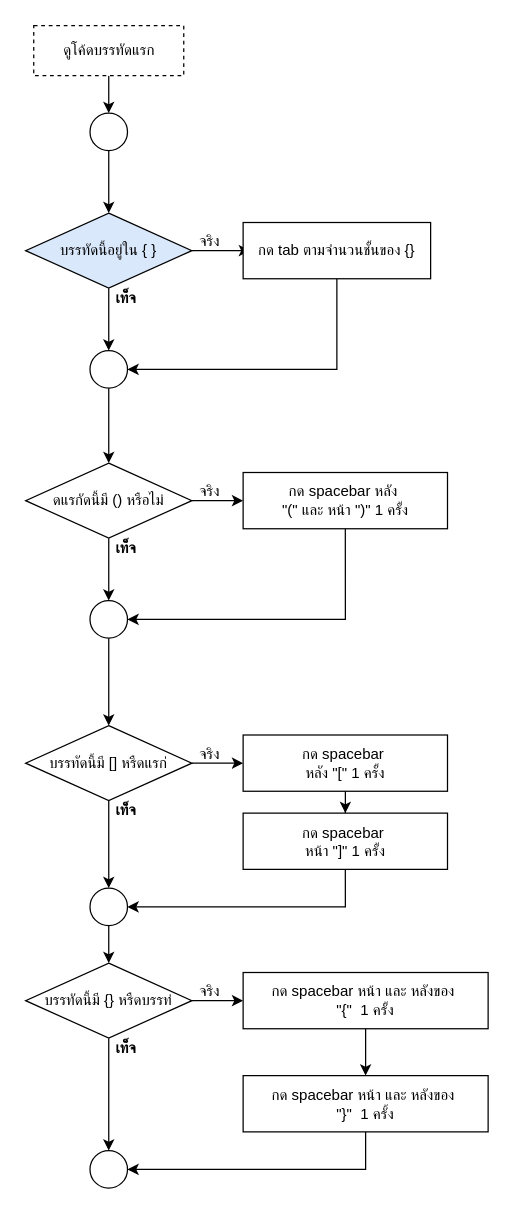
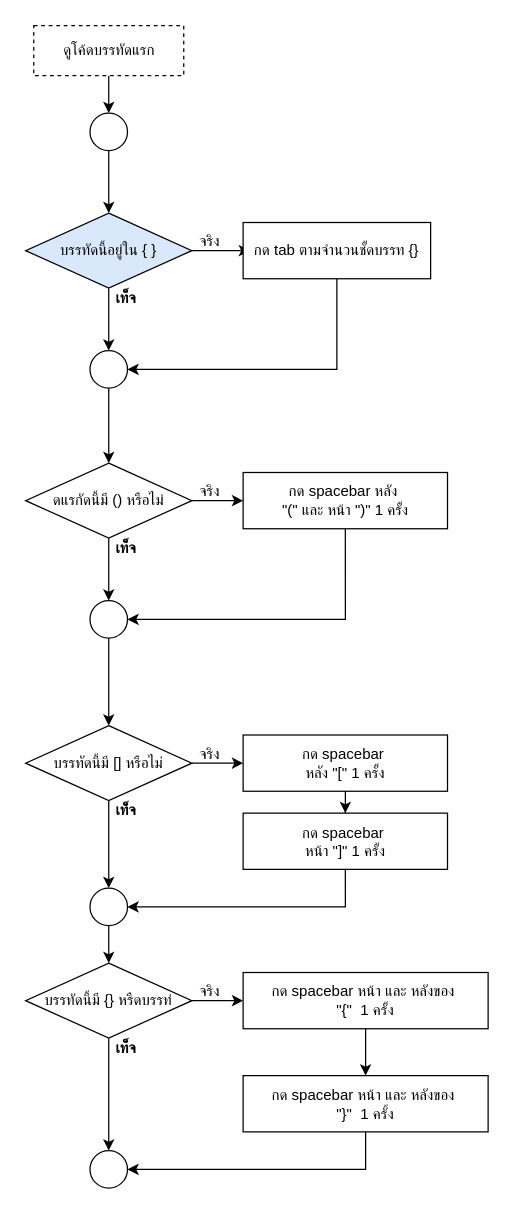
(337, 251) -> (337, 251)
(109, 763) -> (109, 763)
